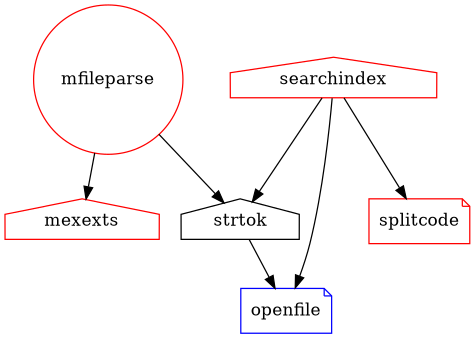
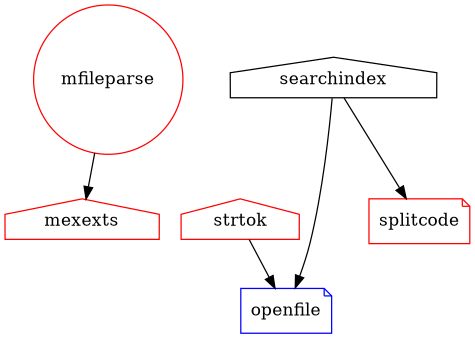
(334, 80) -> (334, 80)
(291, 145) -> none
(187, 164) -> none
(240, 221) -> (240, 221)
